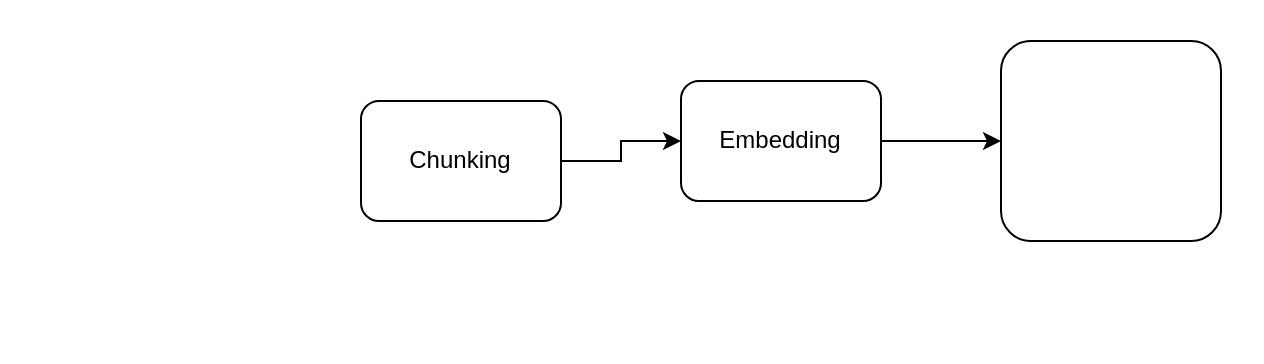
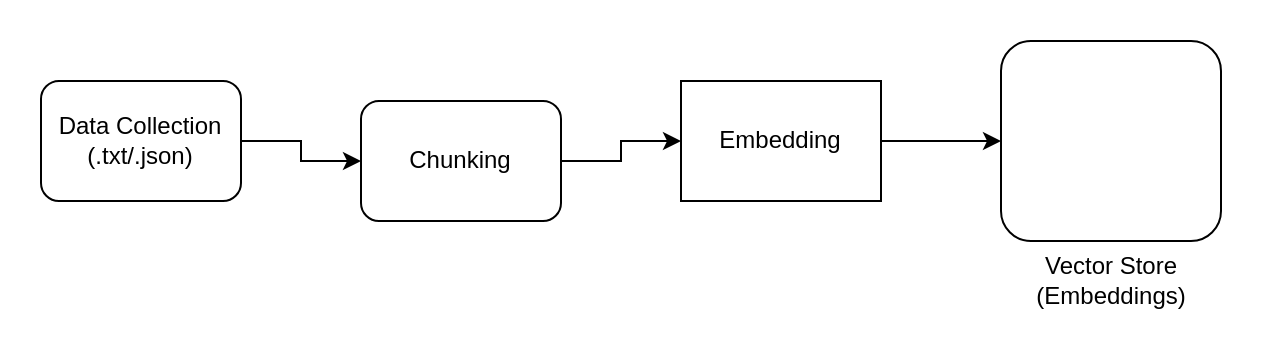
none -> (141, 141)
(781, 141) -> (781, 141)
none -> (301, 144)
none -> (1111, 281)
